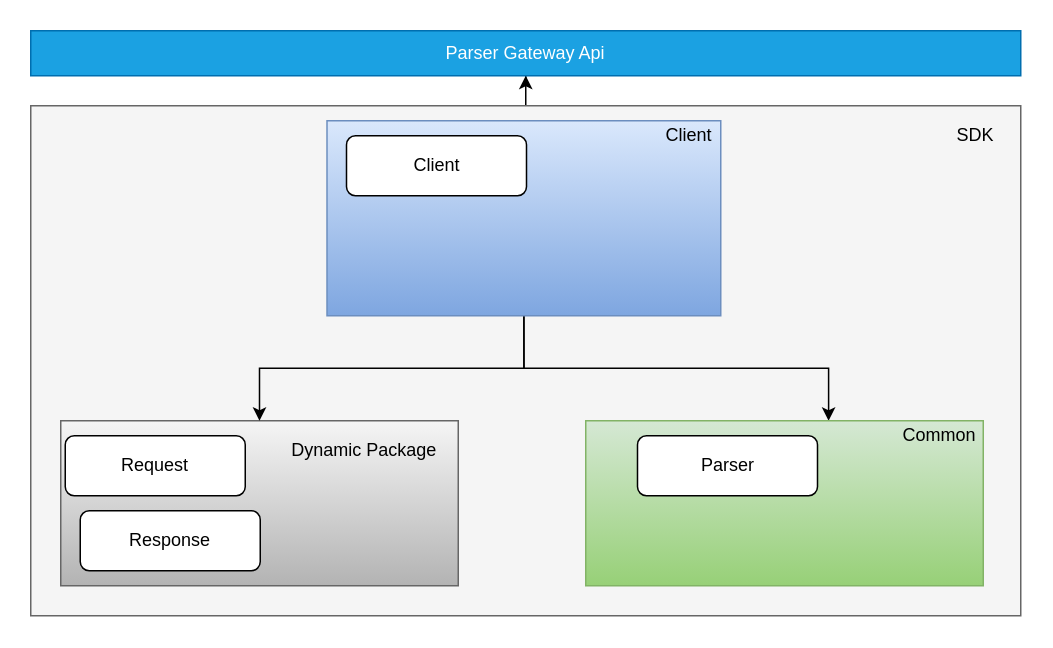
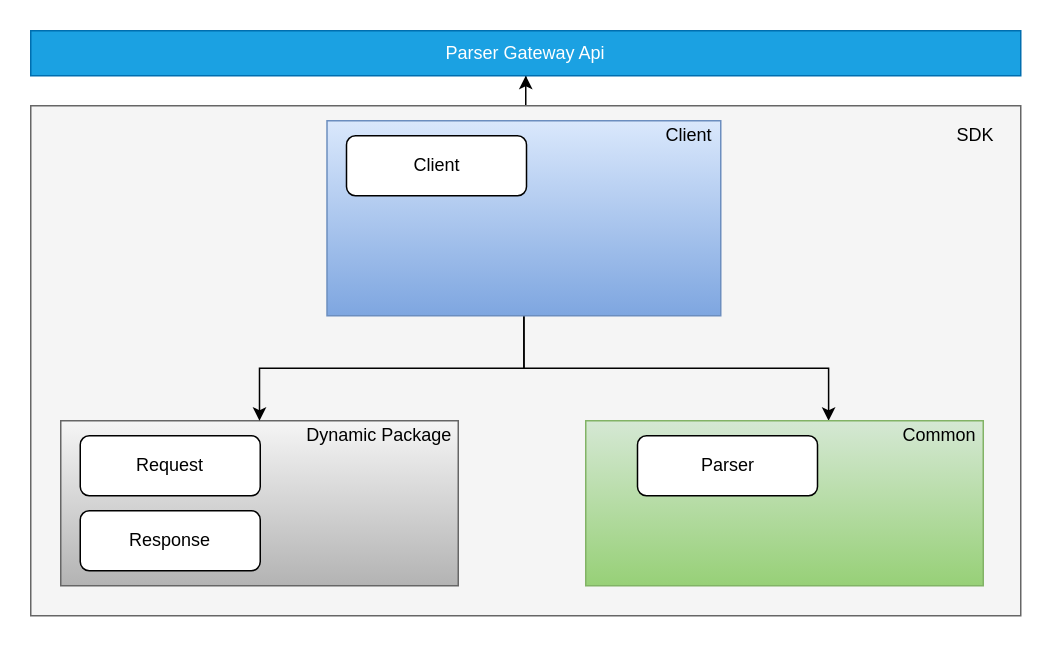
(365, 451) -> (380, 436)
(155, 466) -> (170, 466)
